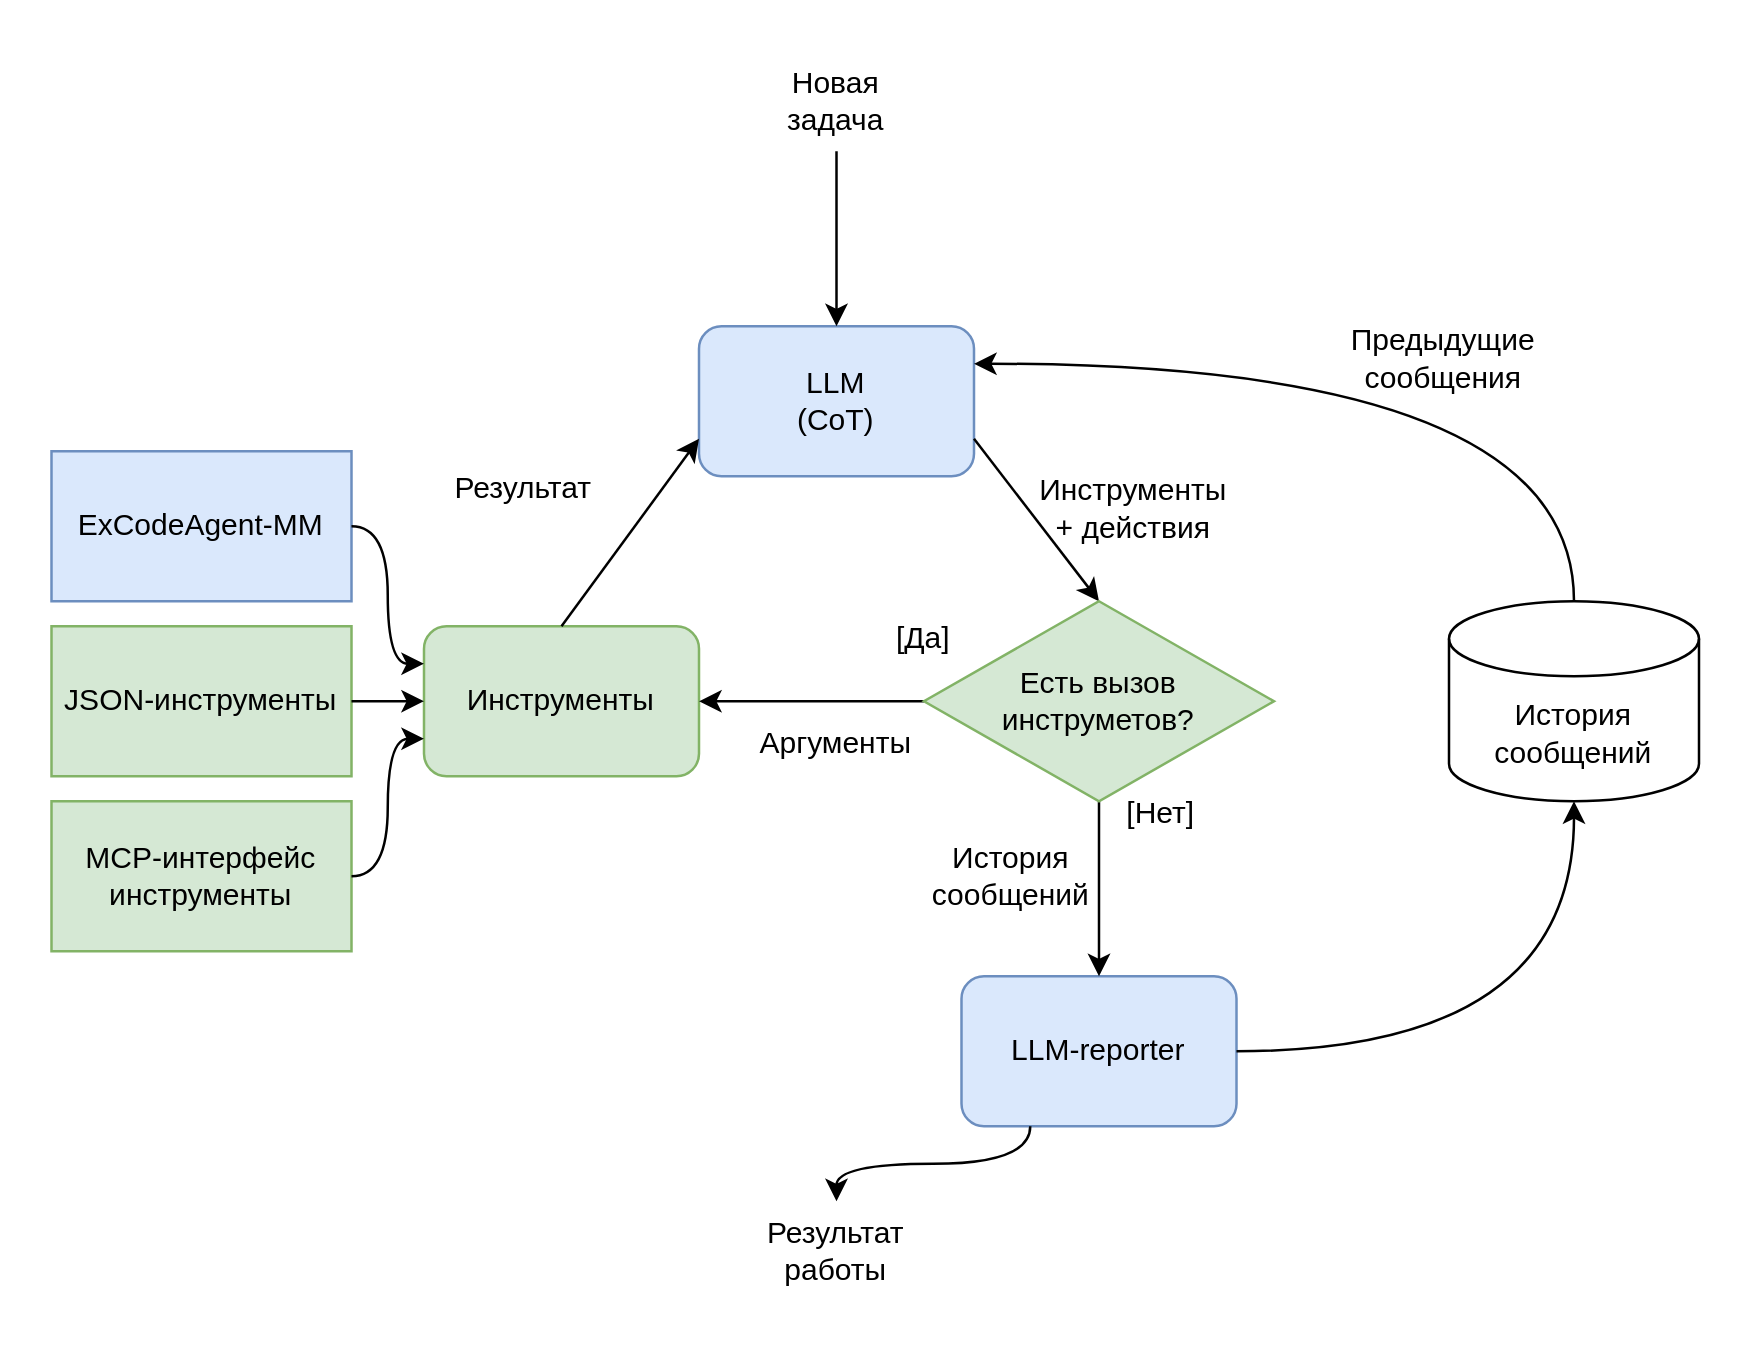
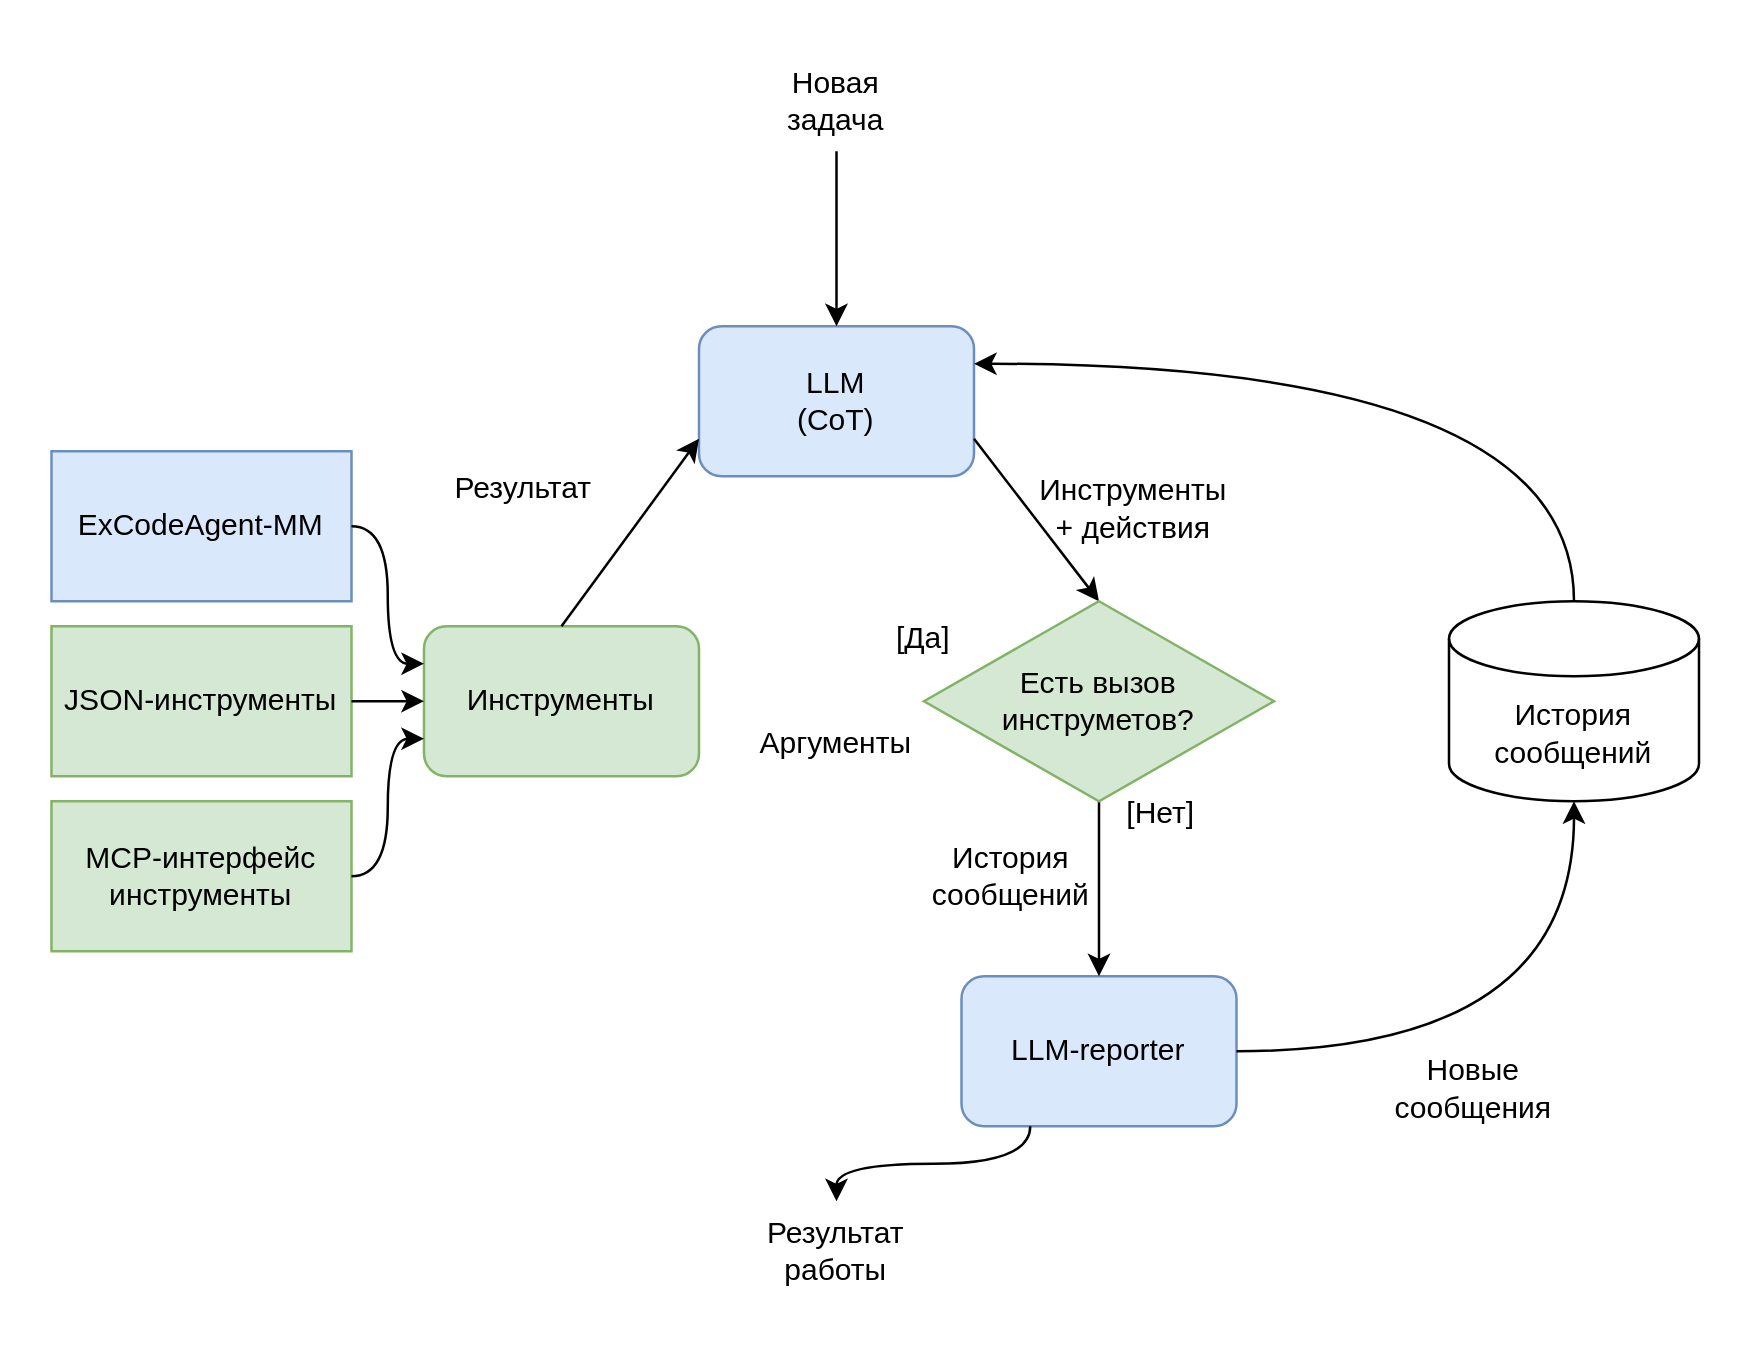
(1444, 359) -> none
(820, 701) -> none
none -> (1474, 1089)
